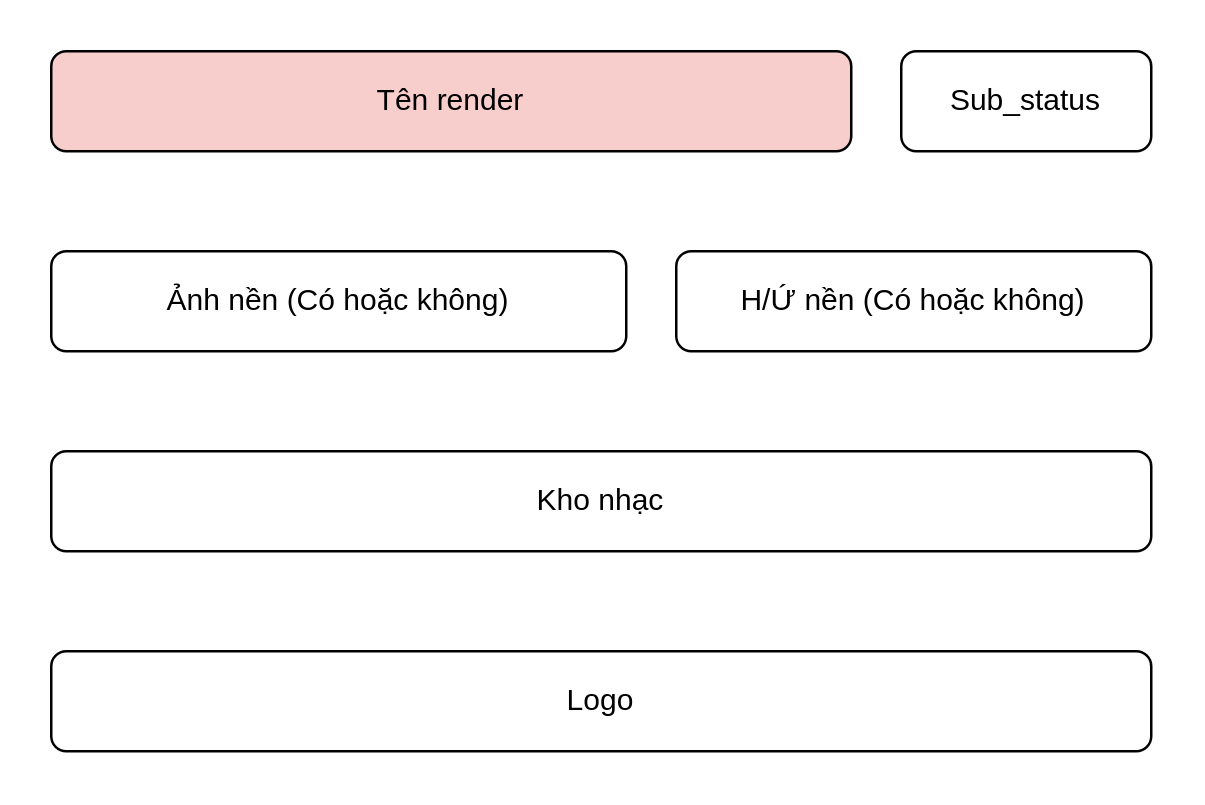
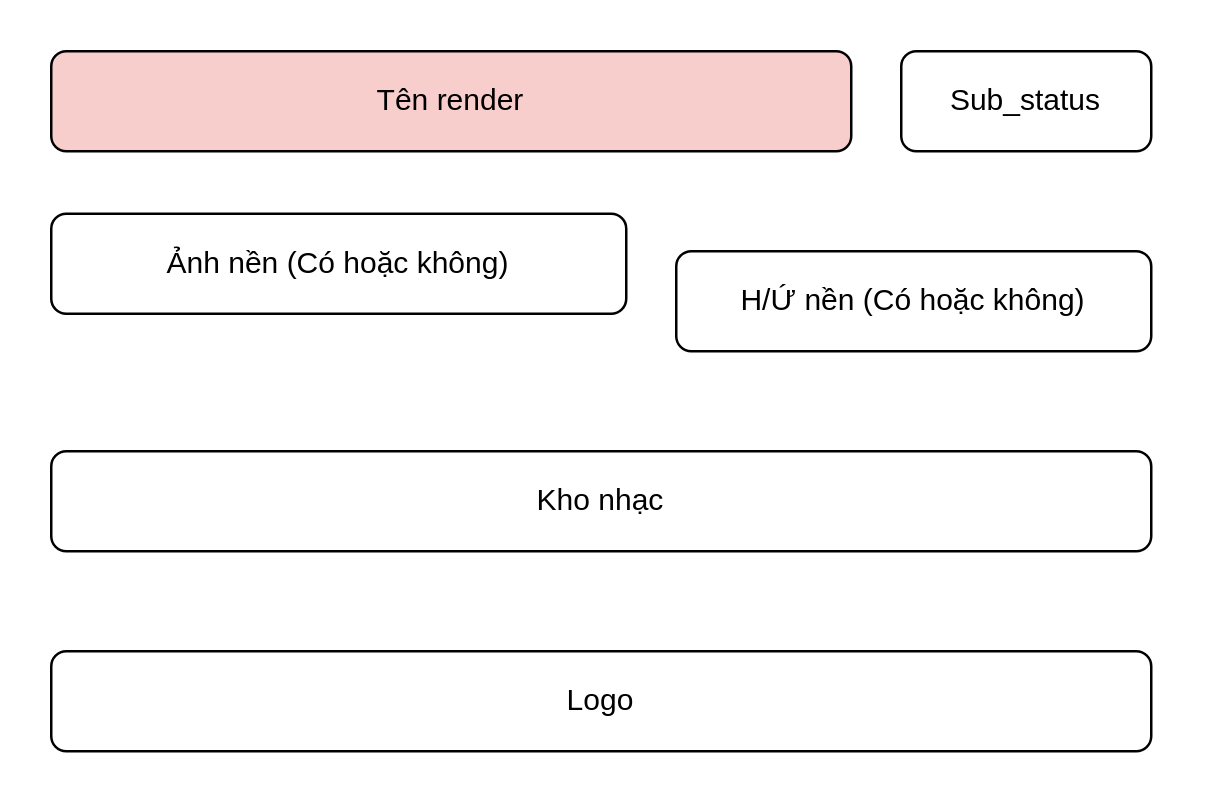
(339, 301) -> (339, 264)
